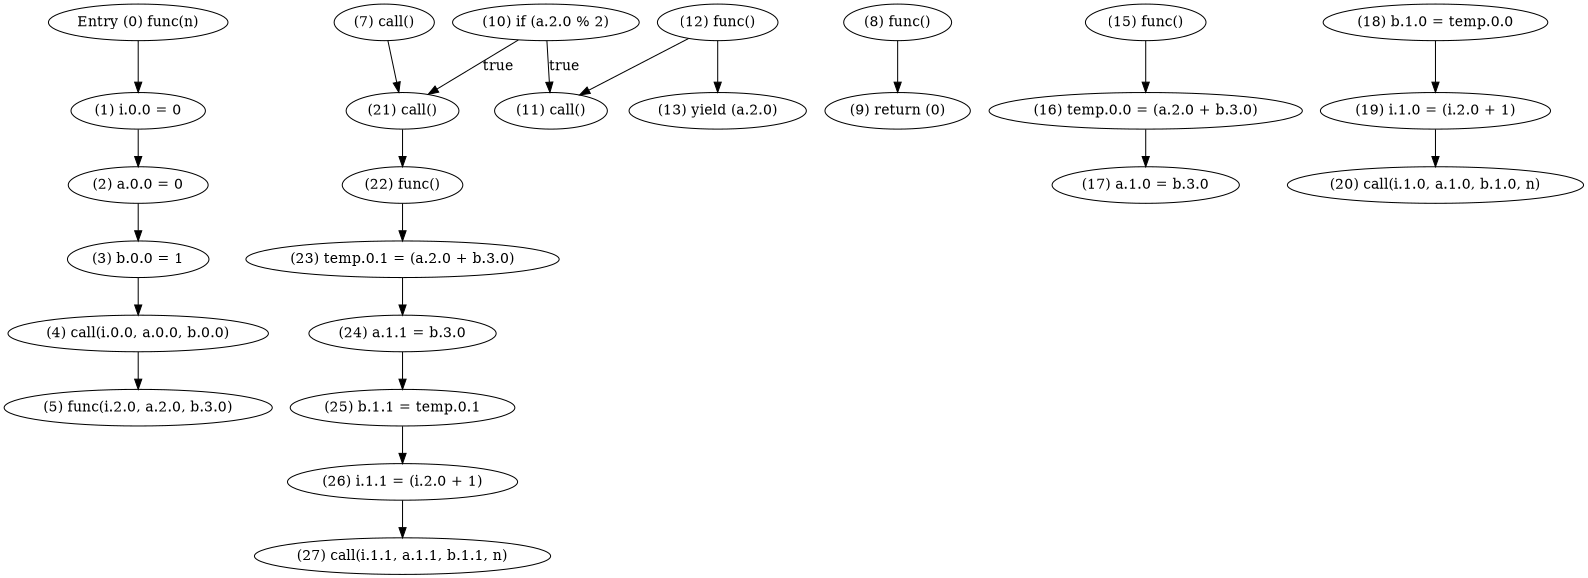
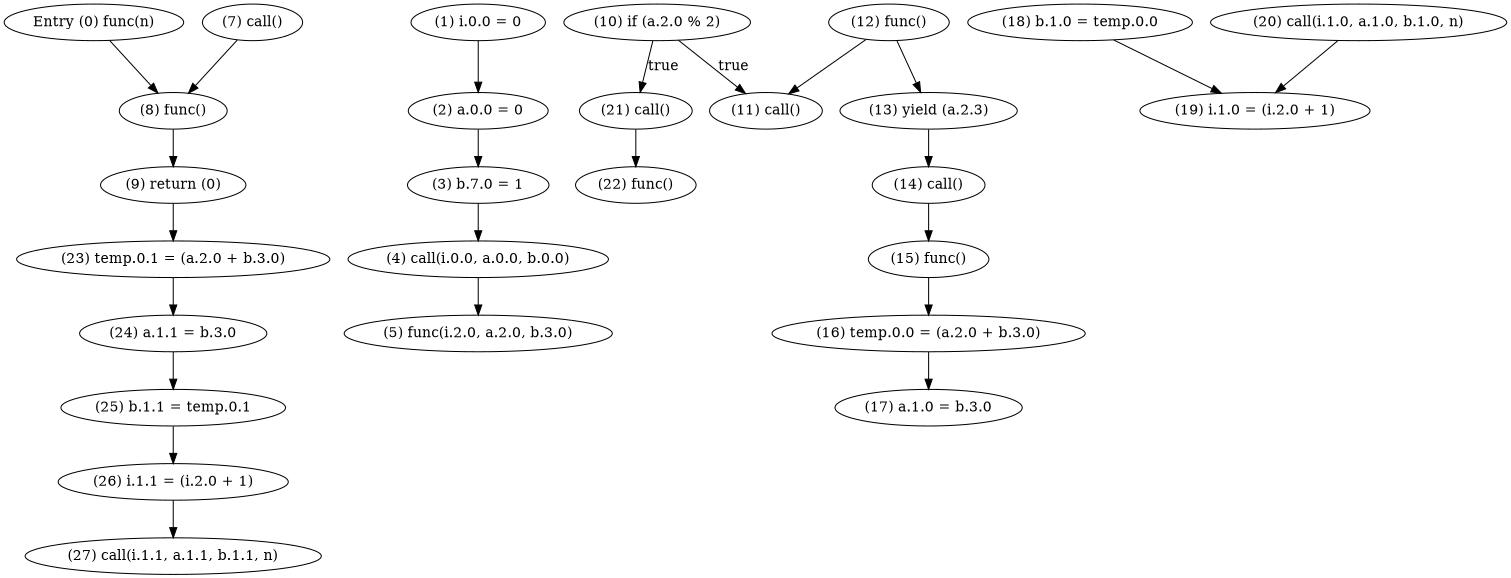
(138, 61) -> (130, 63)
(392, 61) -> (216, 63)
(718, 111) -> (929, 111)
(1435, 143) -> (1311, 63)
none -> (929, 185)
(403, 217) -> (173, 217)
(138, 259) -> (478, 185)
